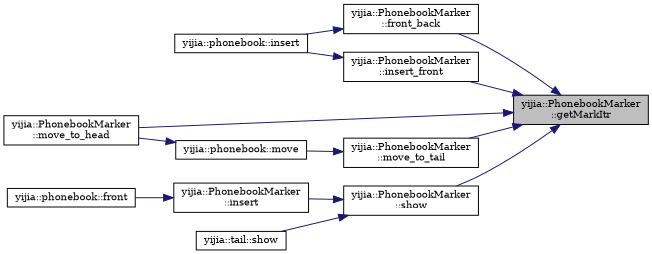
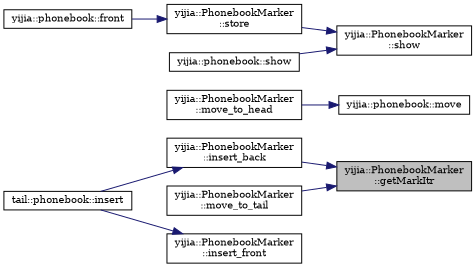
(411, 19) -> (234, 153)
(241, 43) -> (68, 201)
(491, 87) -> none
(321, 120) -> none
(320, 151) -> none
(506, 161) -> none
(241, 198) -> (234, 19)
(241, 241) -> (234, 62)
